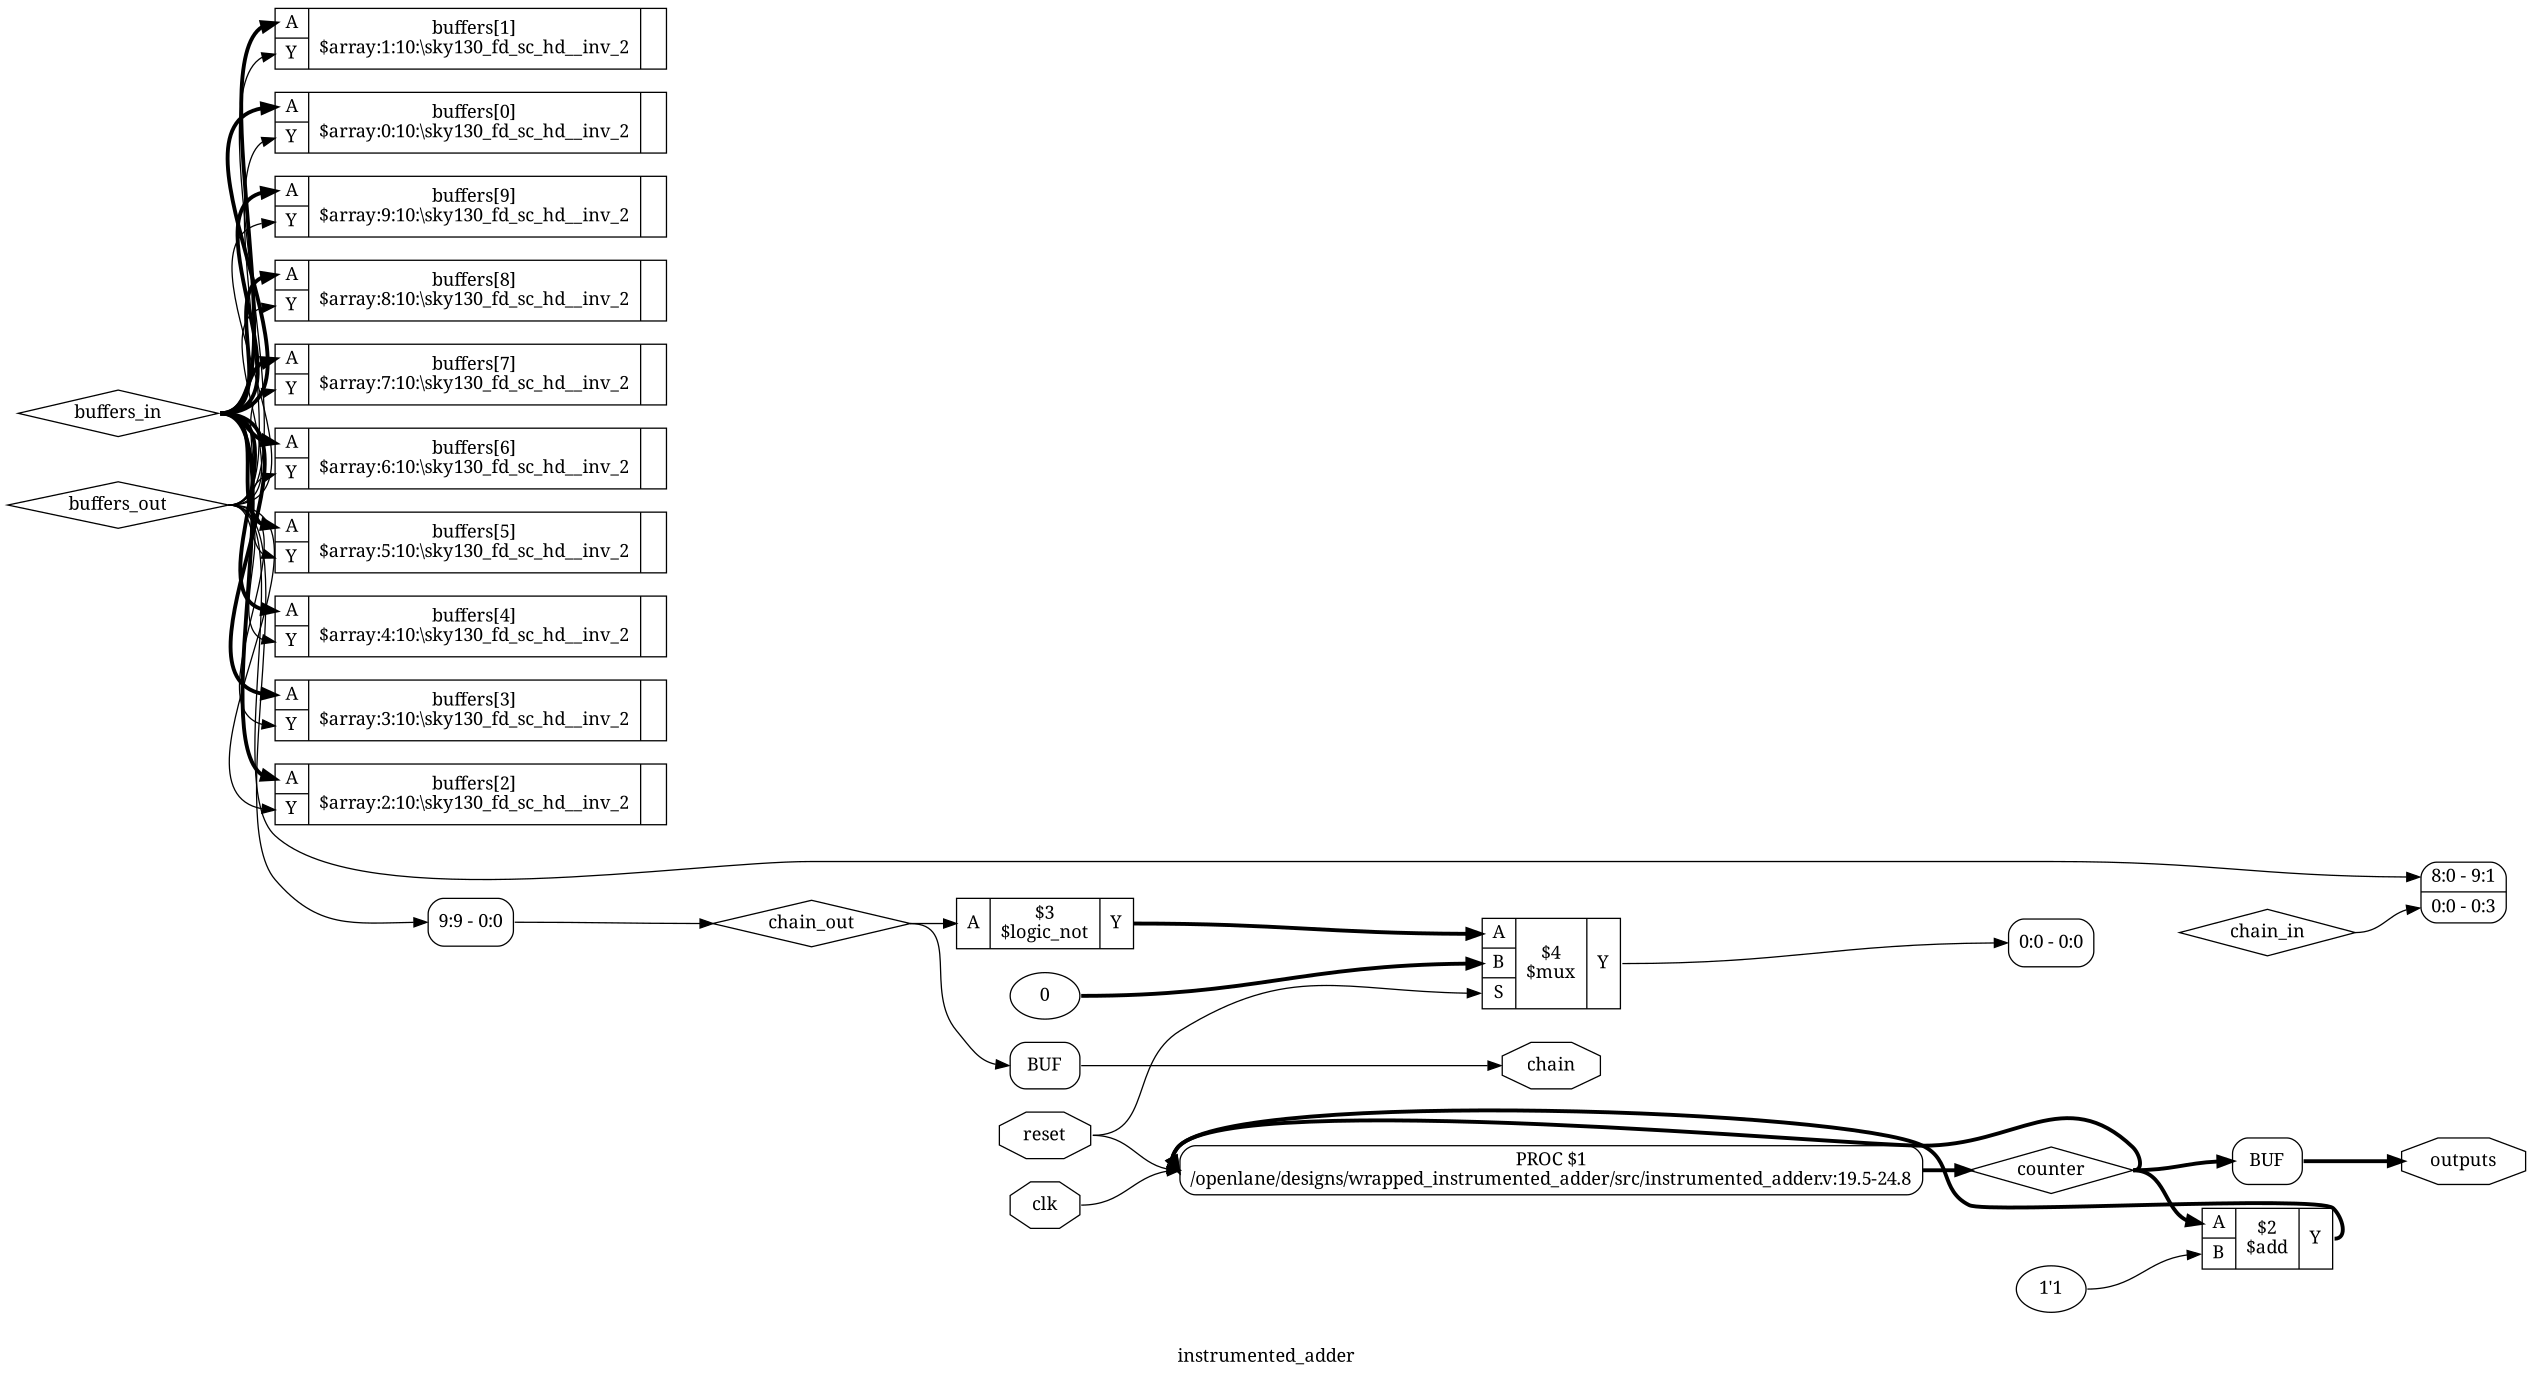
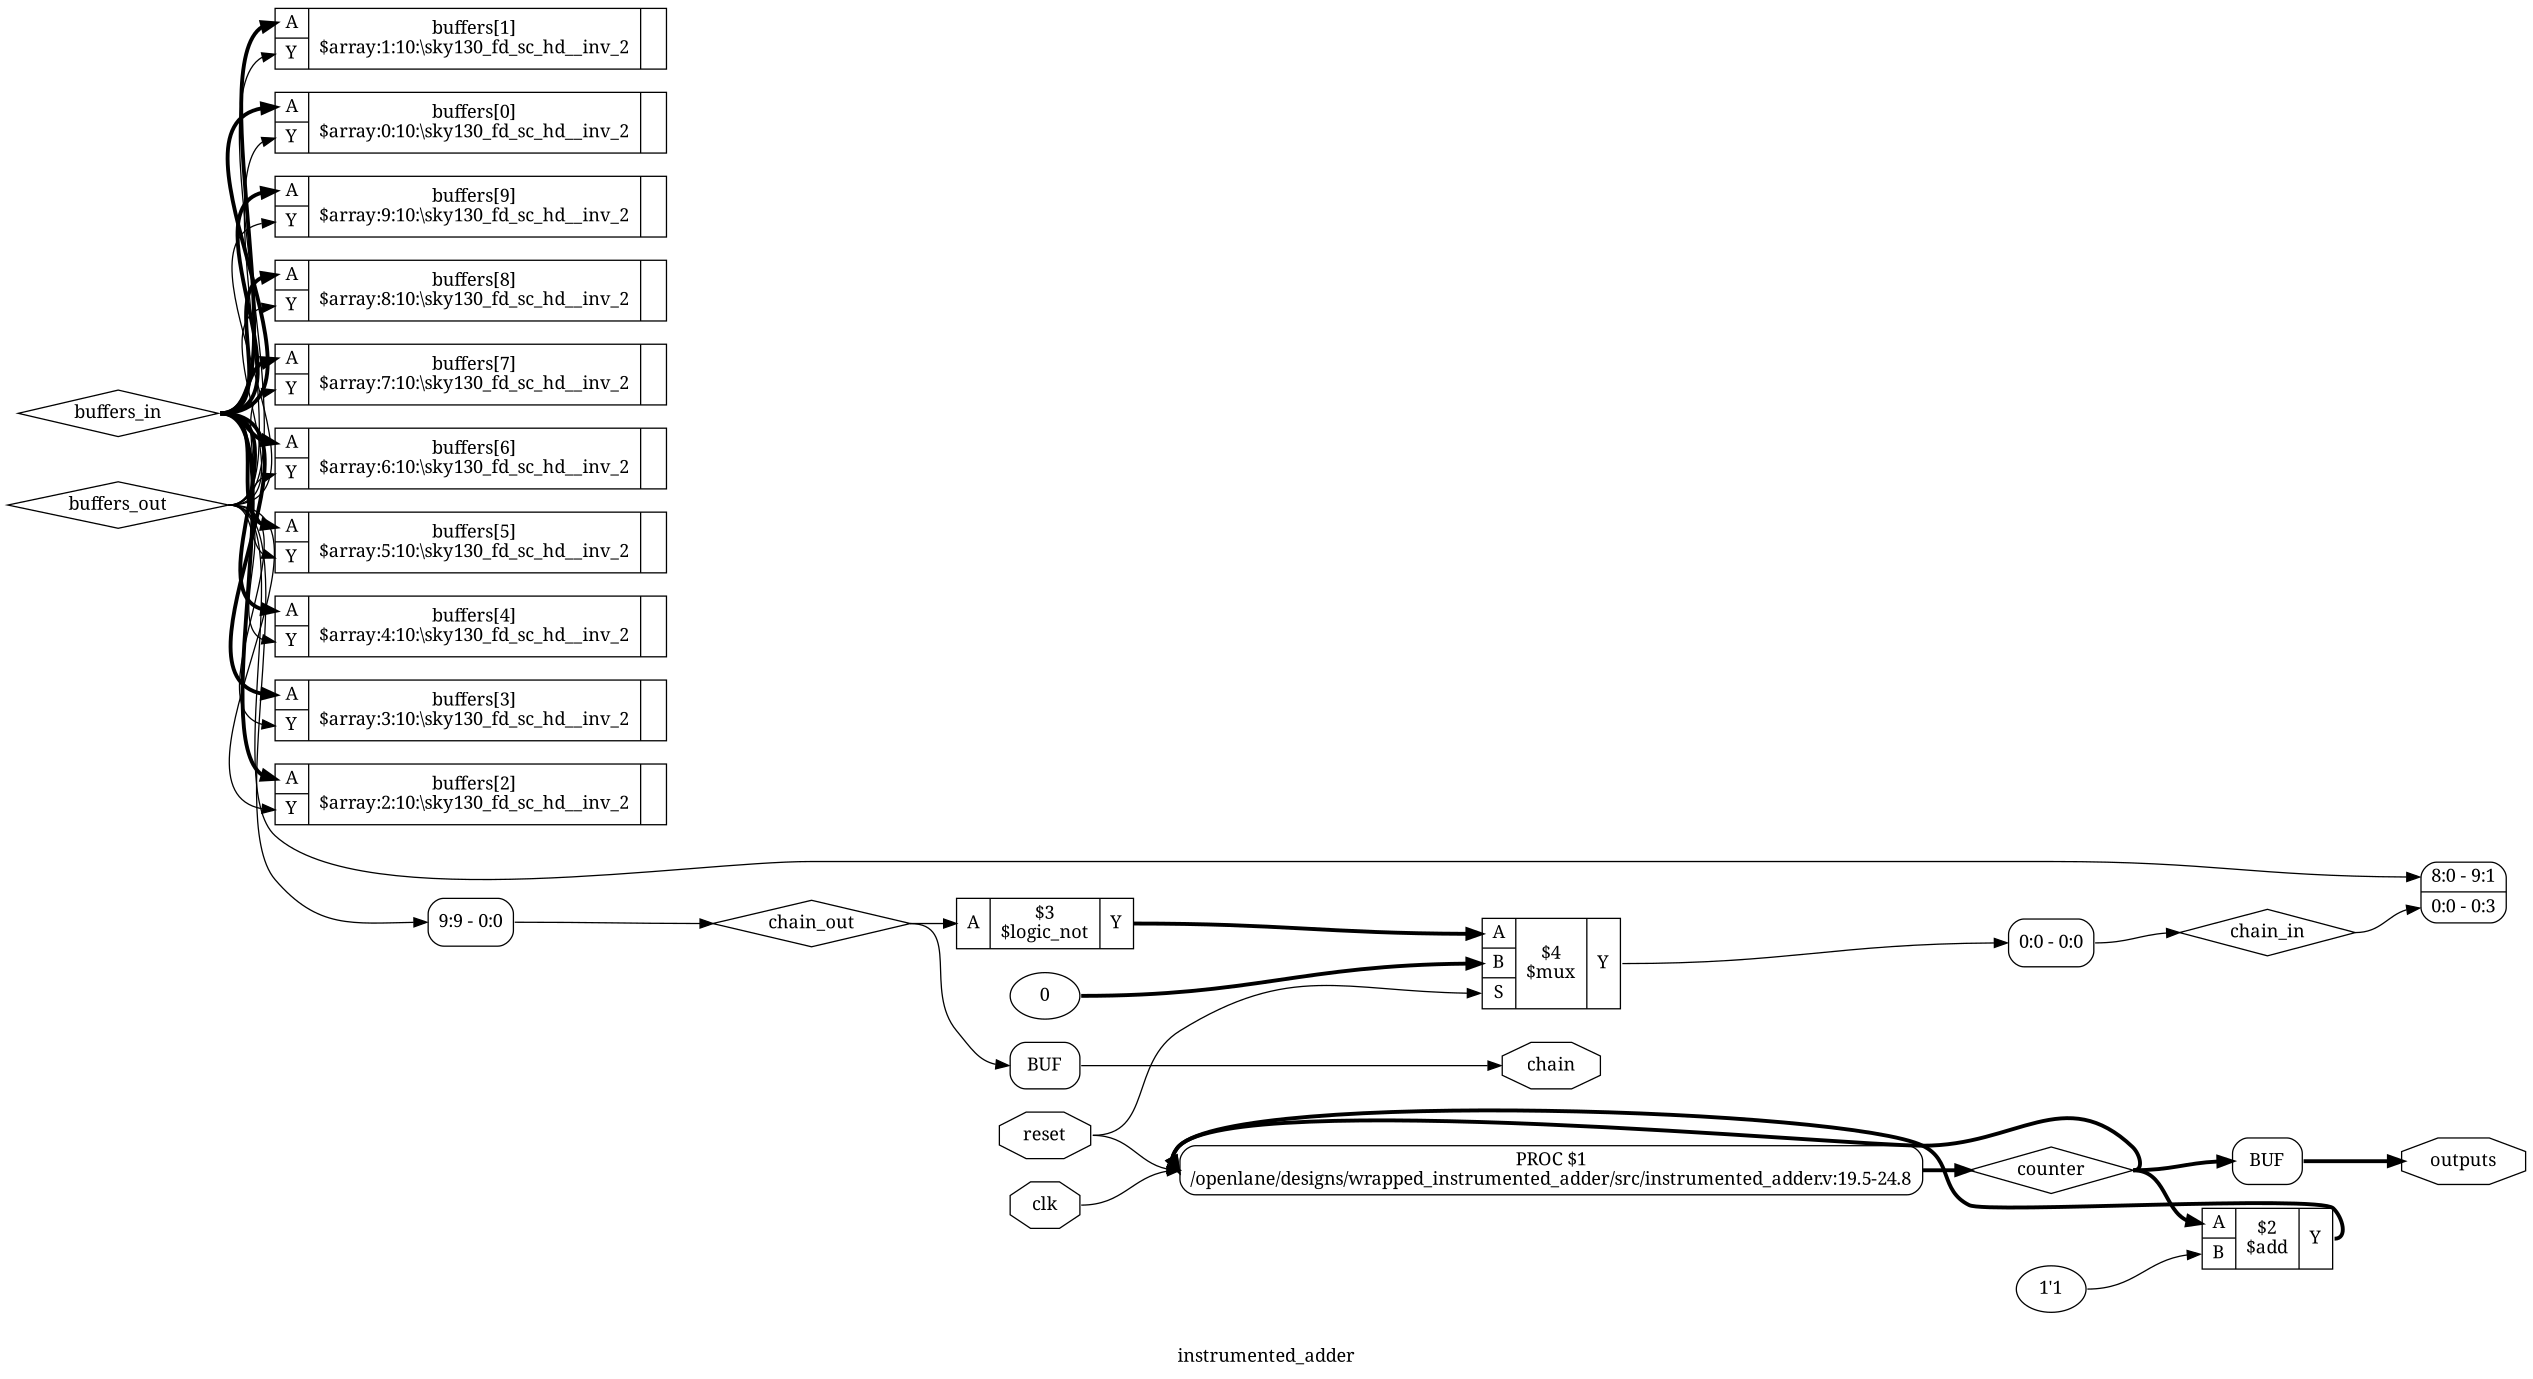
none -> (2131, 939)
